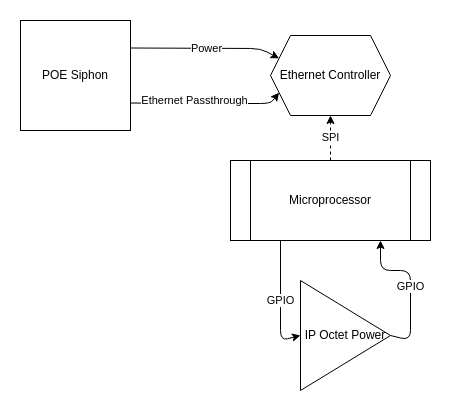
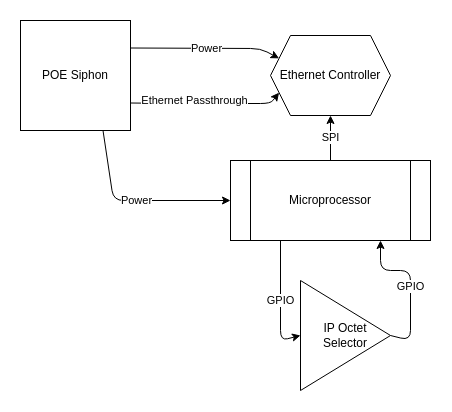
(331, 151) -> (331, 151)
none -> (139, 201)
(346, 336) -> (346, 336)
